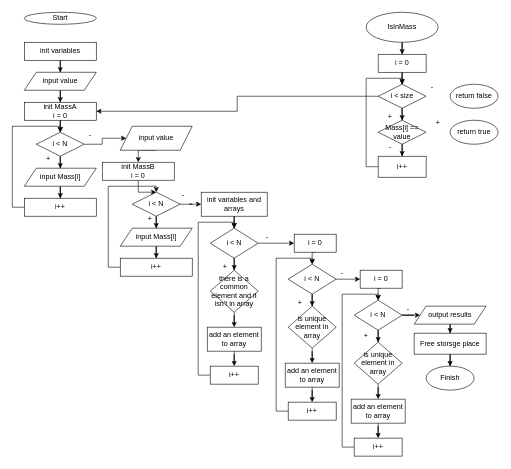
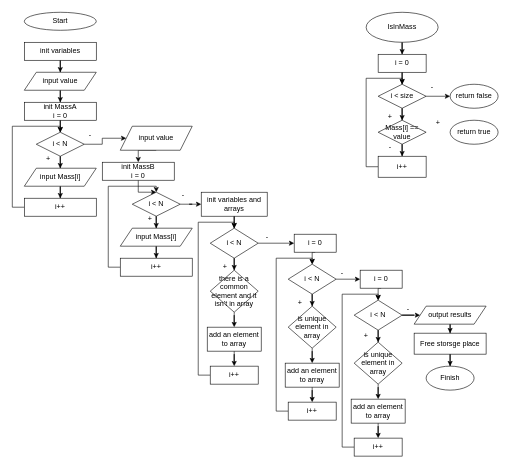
(60, 18) -> (60, 21)
(237, 96) -> (444, 96)
